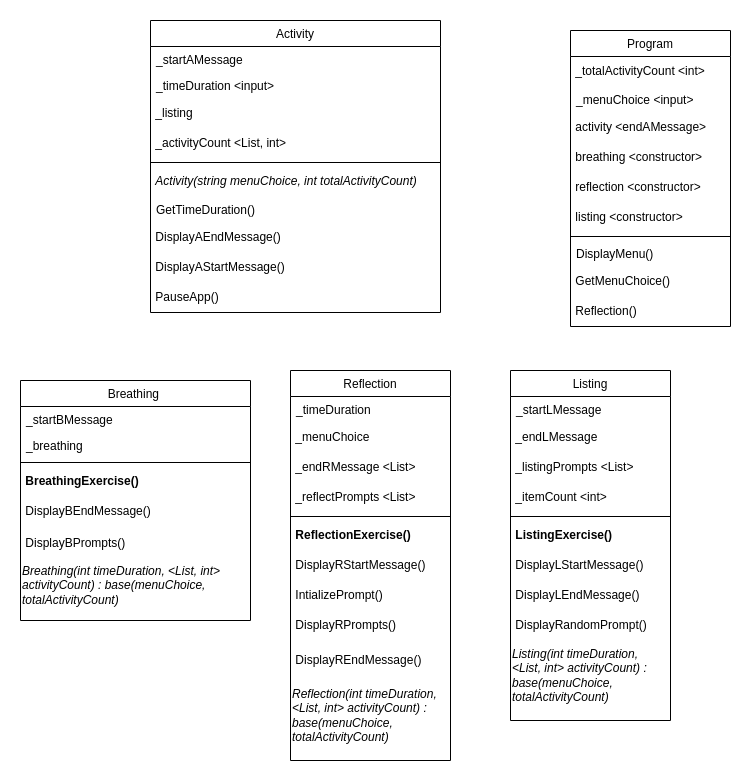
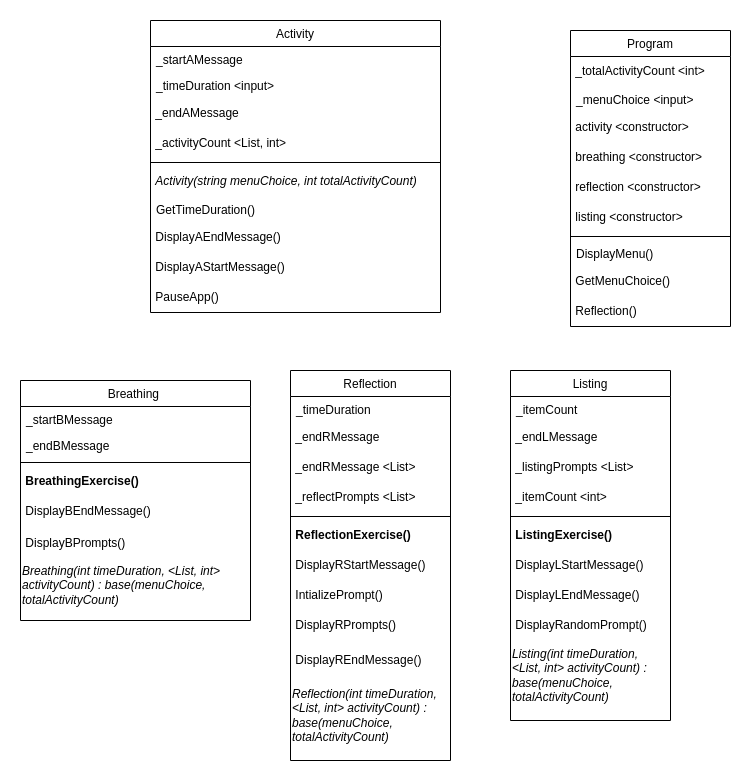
(175, 114) -> (193, 114)
(642, 128) -> (642, 128)
(563, 410) -> (548, 410)
(328, 438) -> (333, 438)
(58, 446) -> (66, 446)
